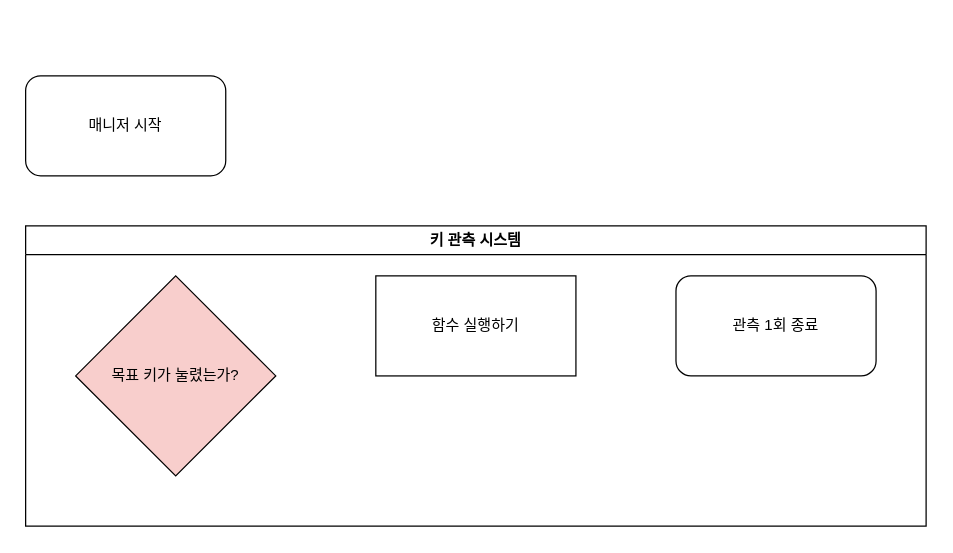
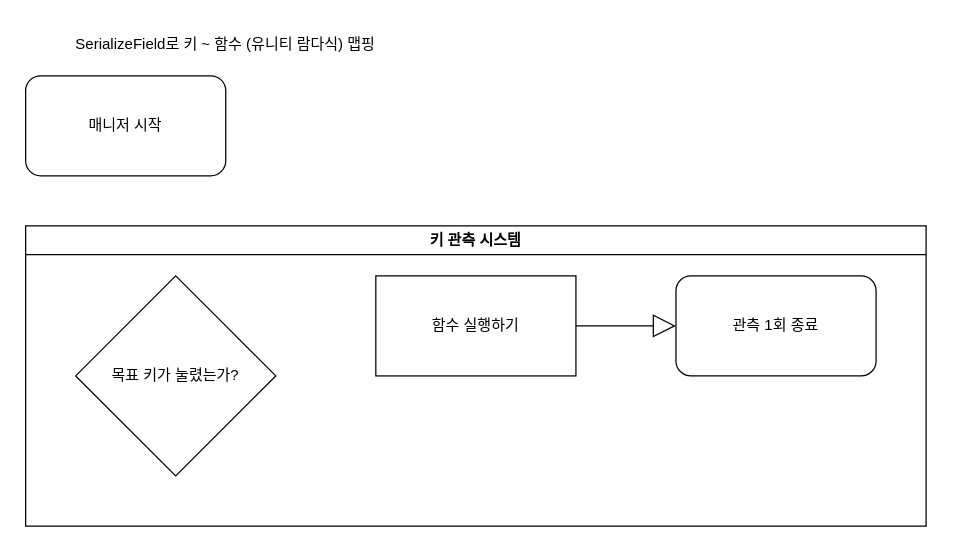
none -> (226, 44)
none -> (614, 326)
(176, 376) -> (176, 376)
